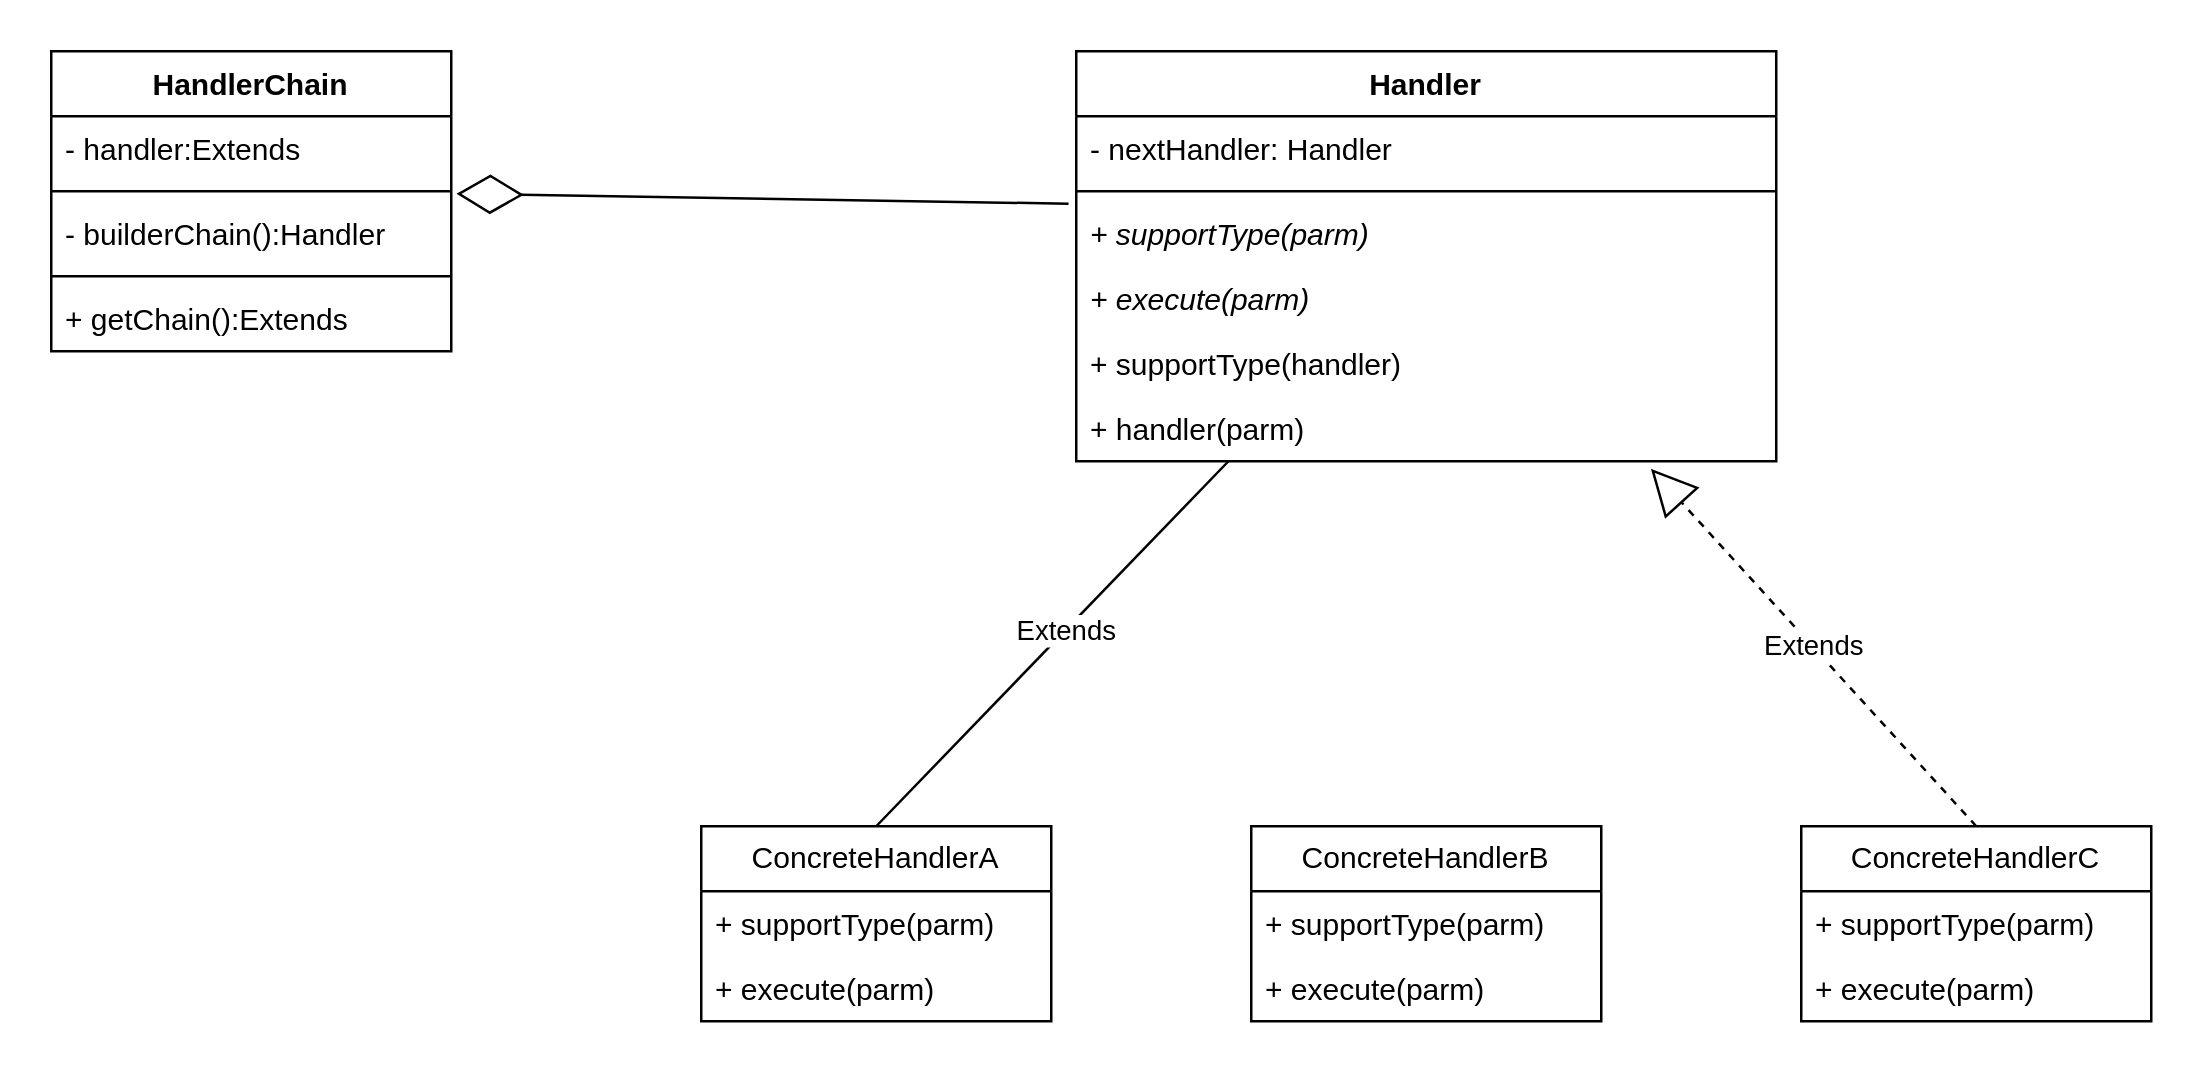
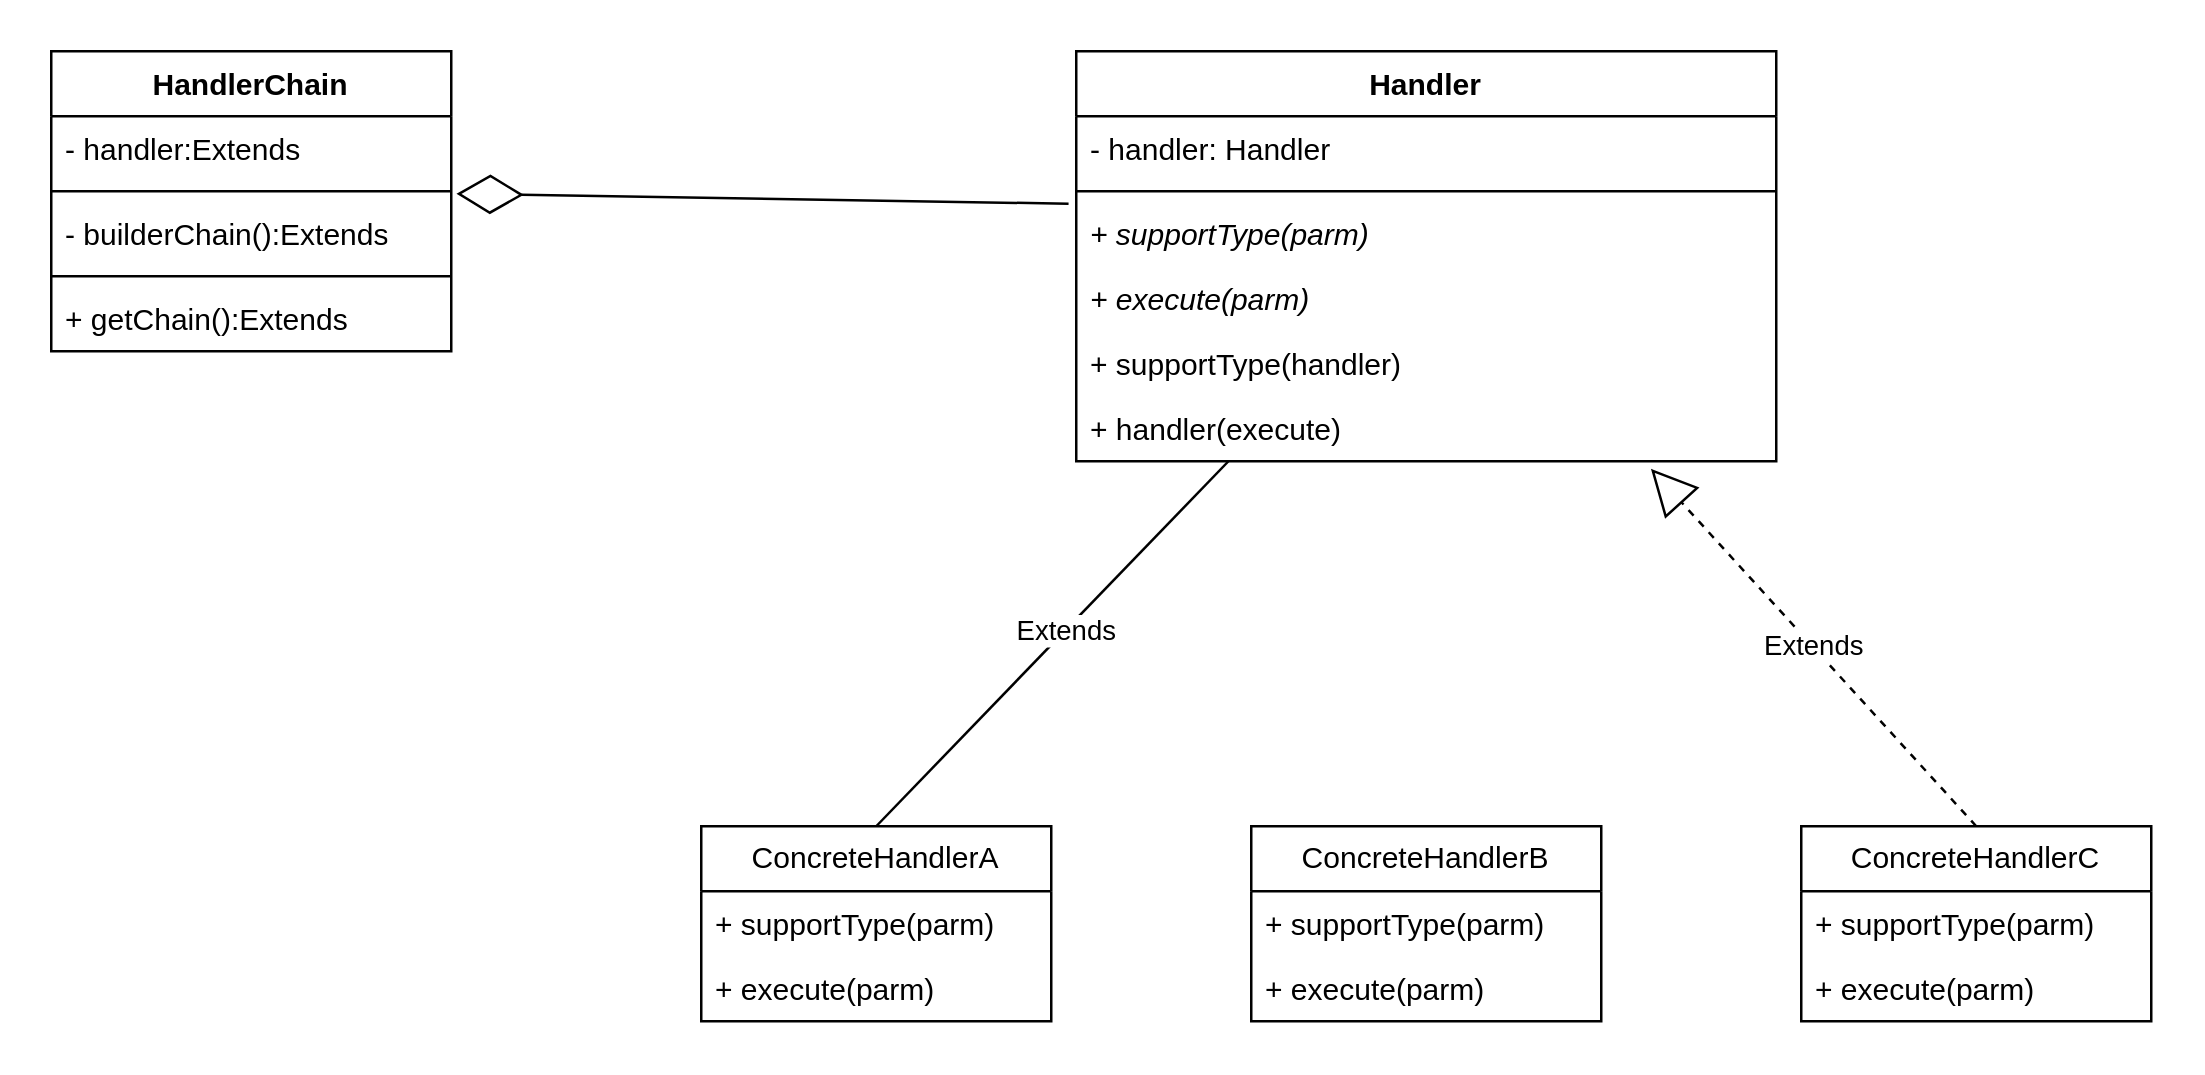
(1257, 152) -> (1223, 152)
(244, 237) -> (248, 237)
(1209, 432) -> (1235, 432)
